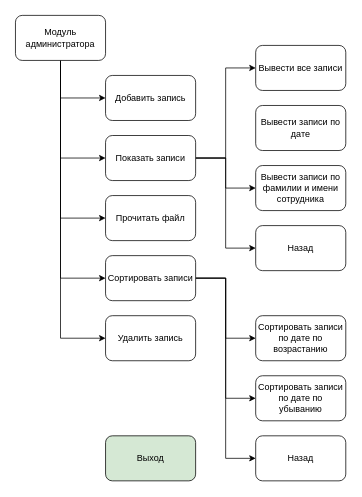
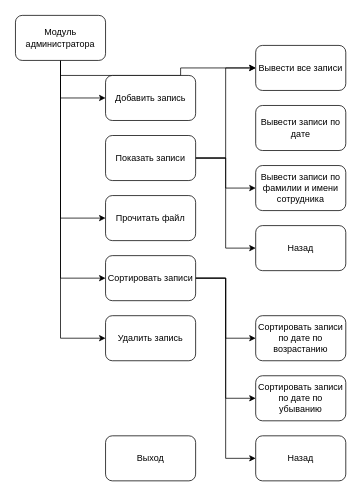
(99, 158) -> (196, 68)
(150, 458) -> (150, 458)
